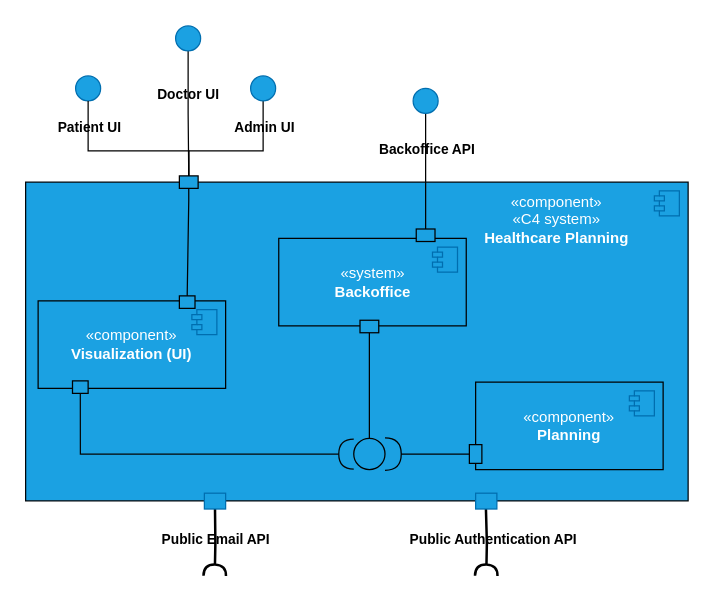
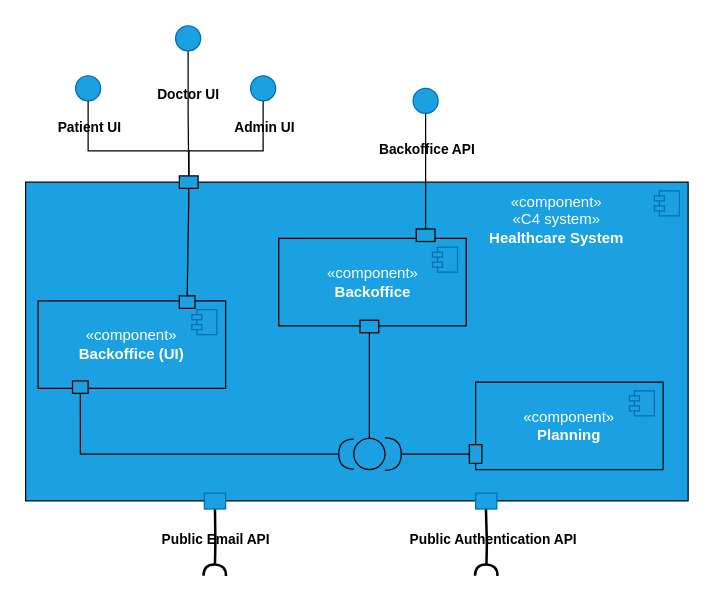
(557, 219) -> (557, 219)
(373, 282) -> (373, 282)
(132, 344) -> (132, 344)
